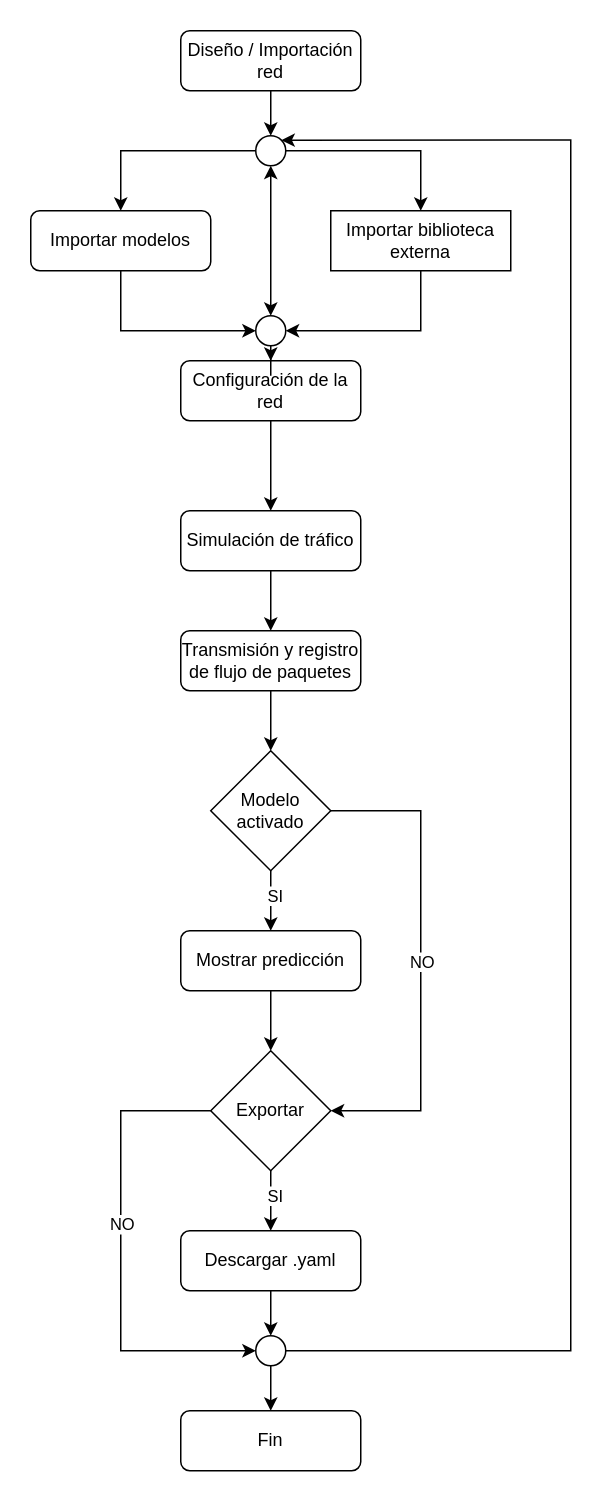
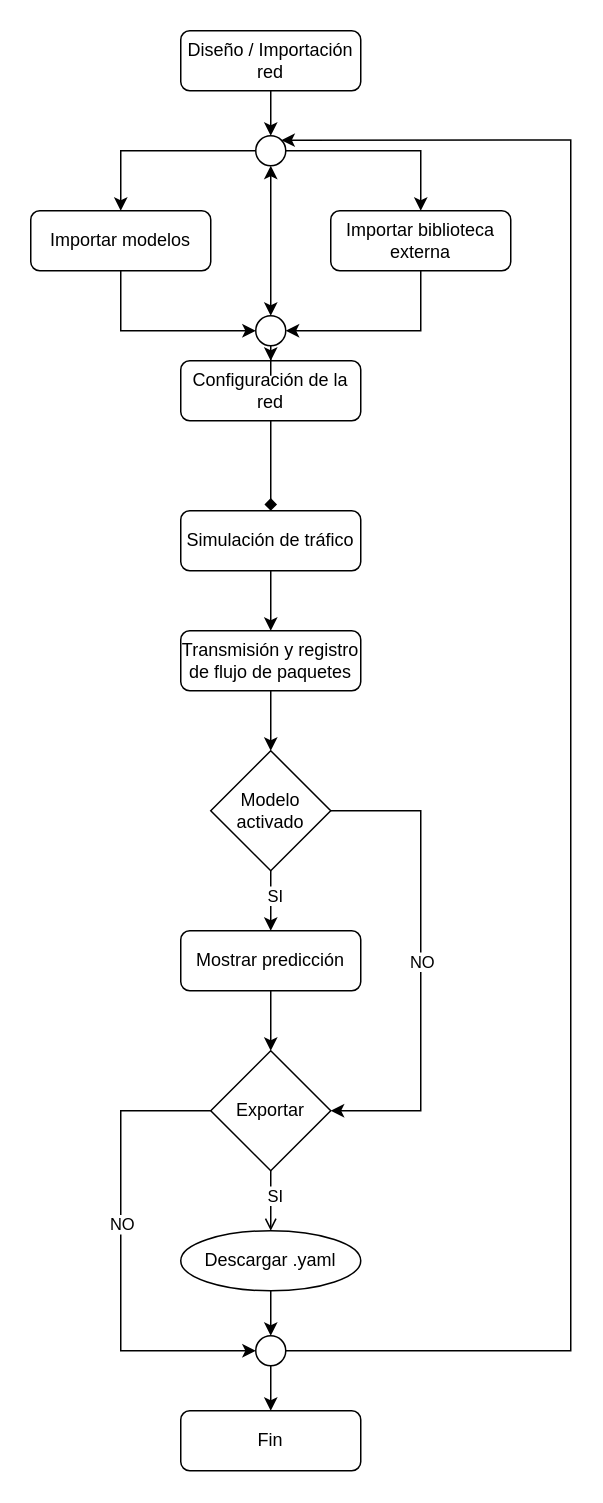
(421, 241) -> (421, 241)
(271, 499) -> (271, 498)
(271, 1219) -> (271, 1221)
(271, 1261) -> (271, 1261)
